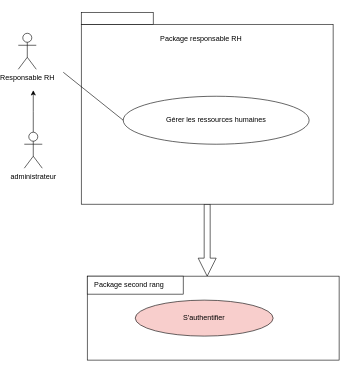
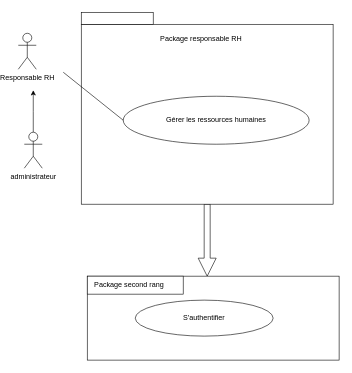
(204, 318) -> (204, 318)
